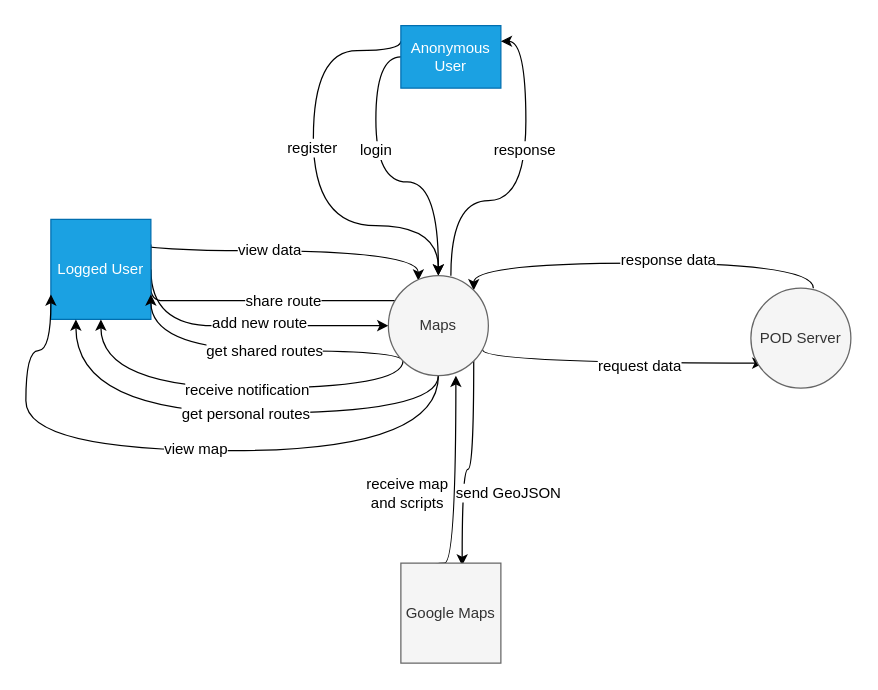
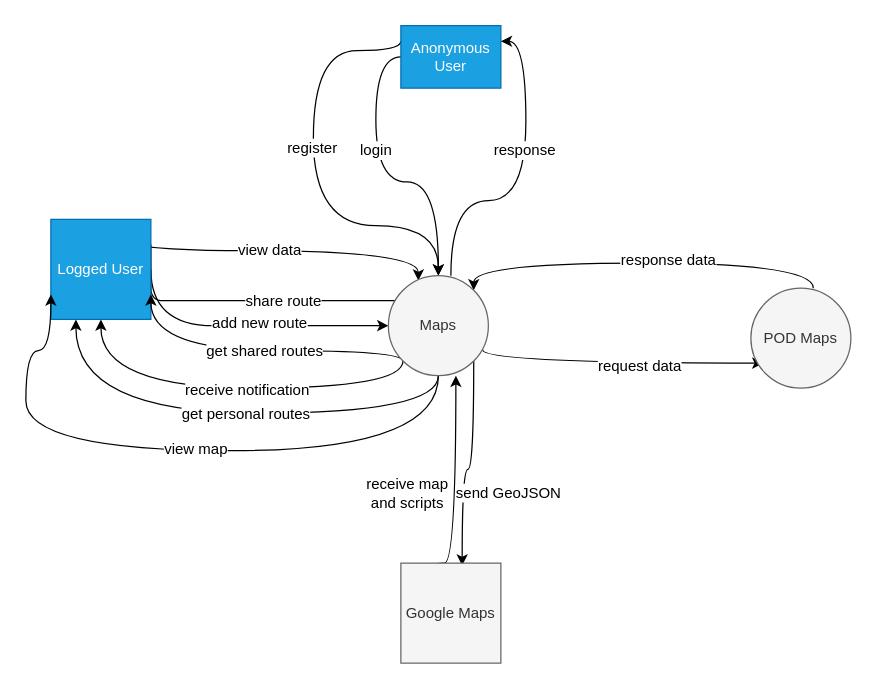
(801, 338) -> (801, 338)
